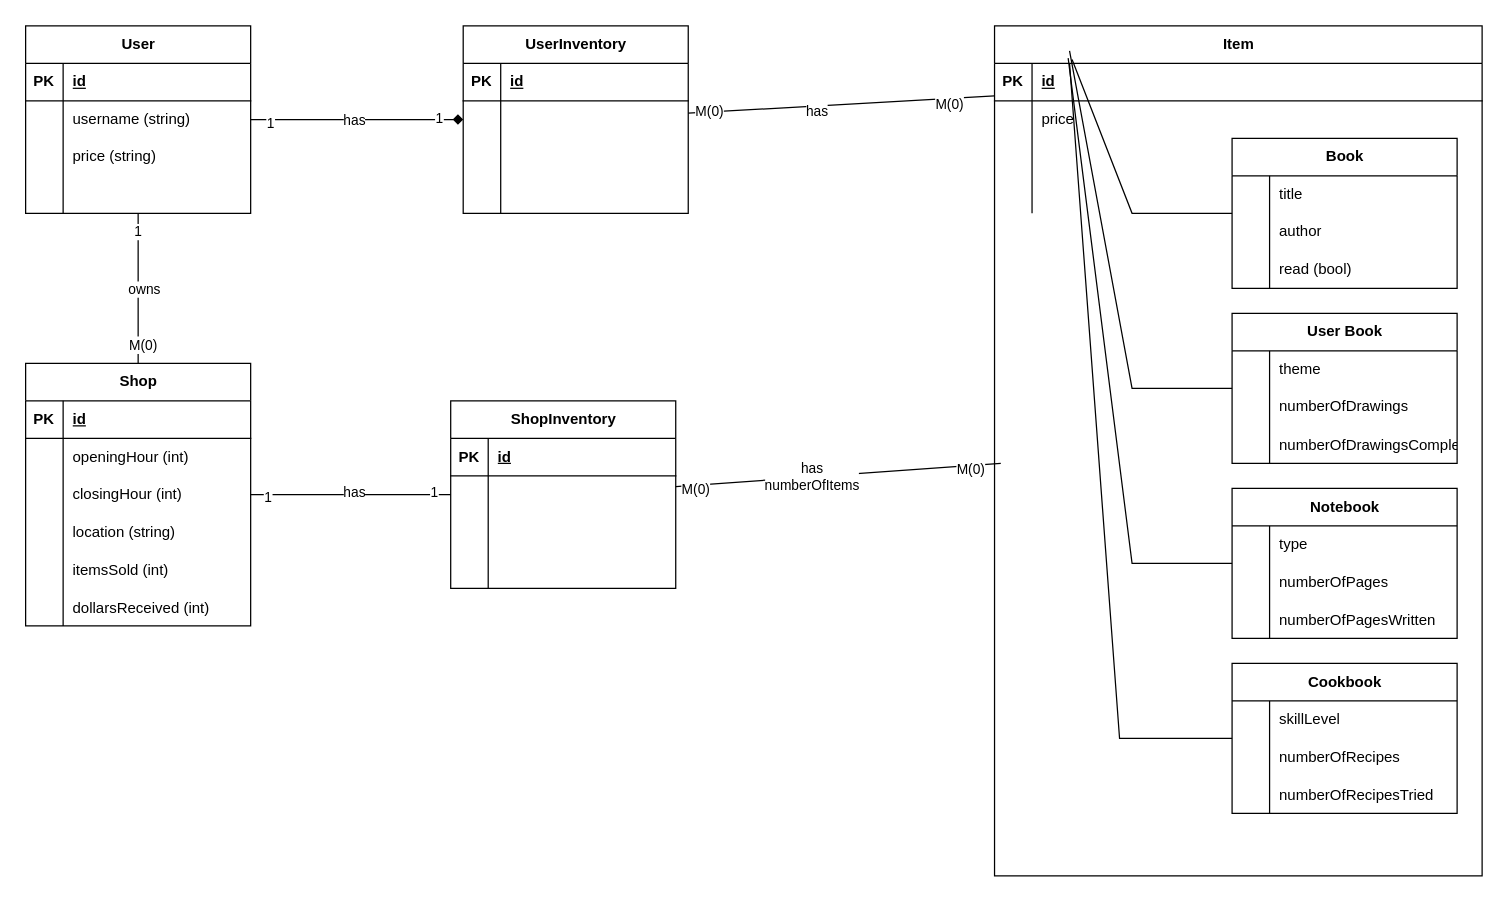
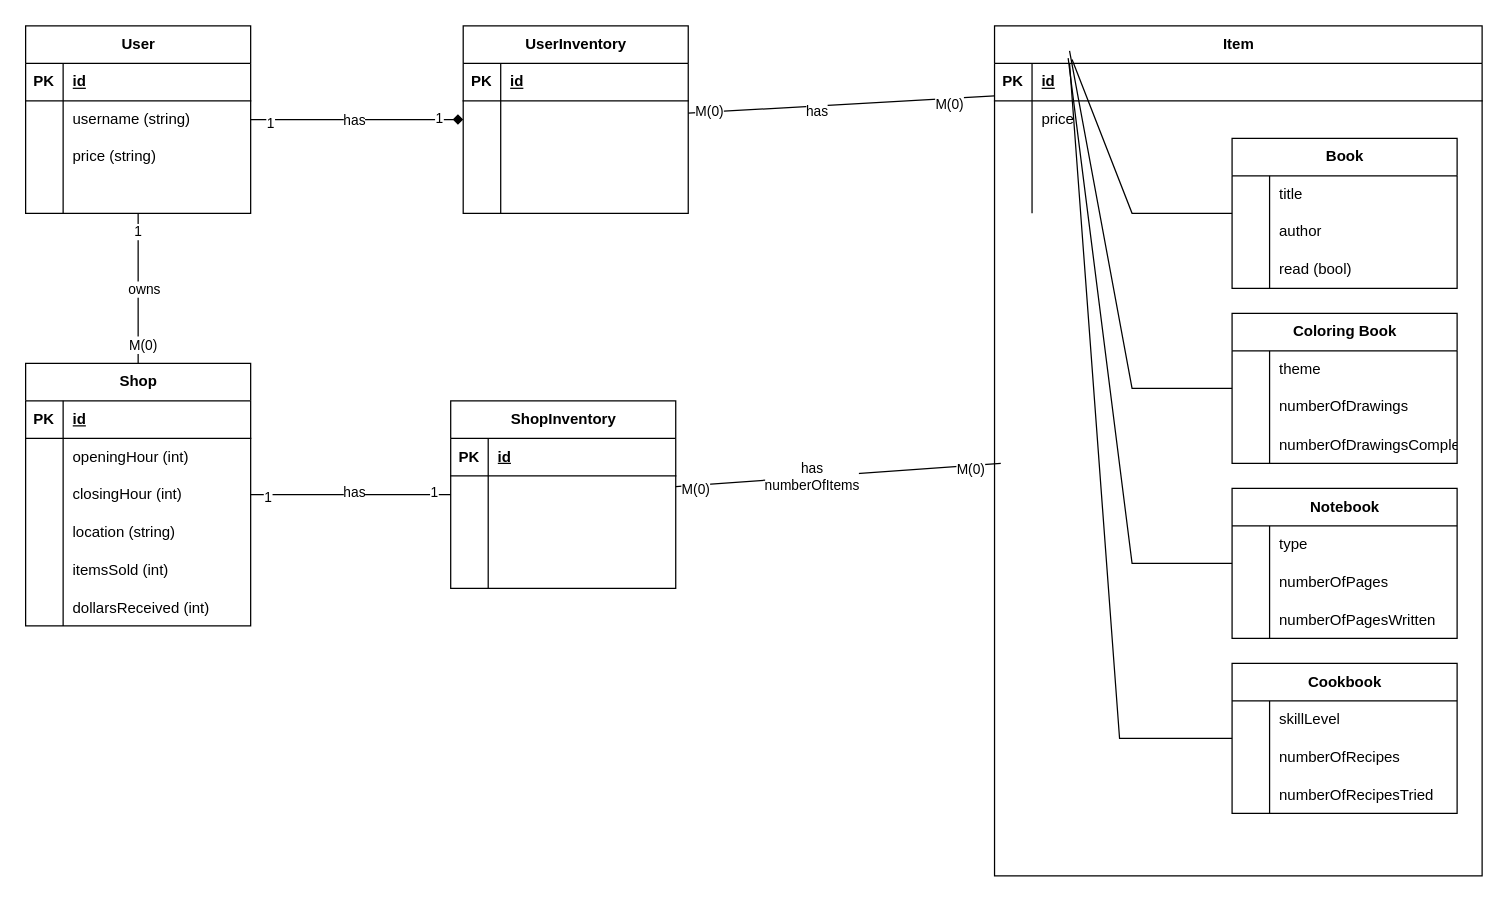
(1345, 332) -> (1345, 332)
